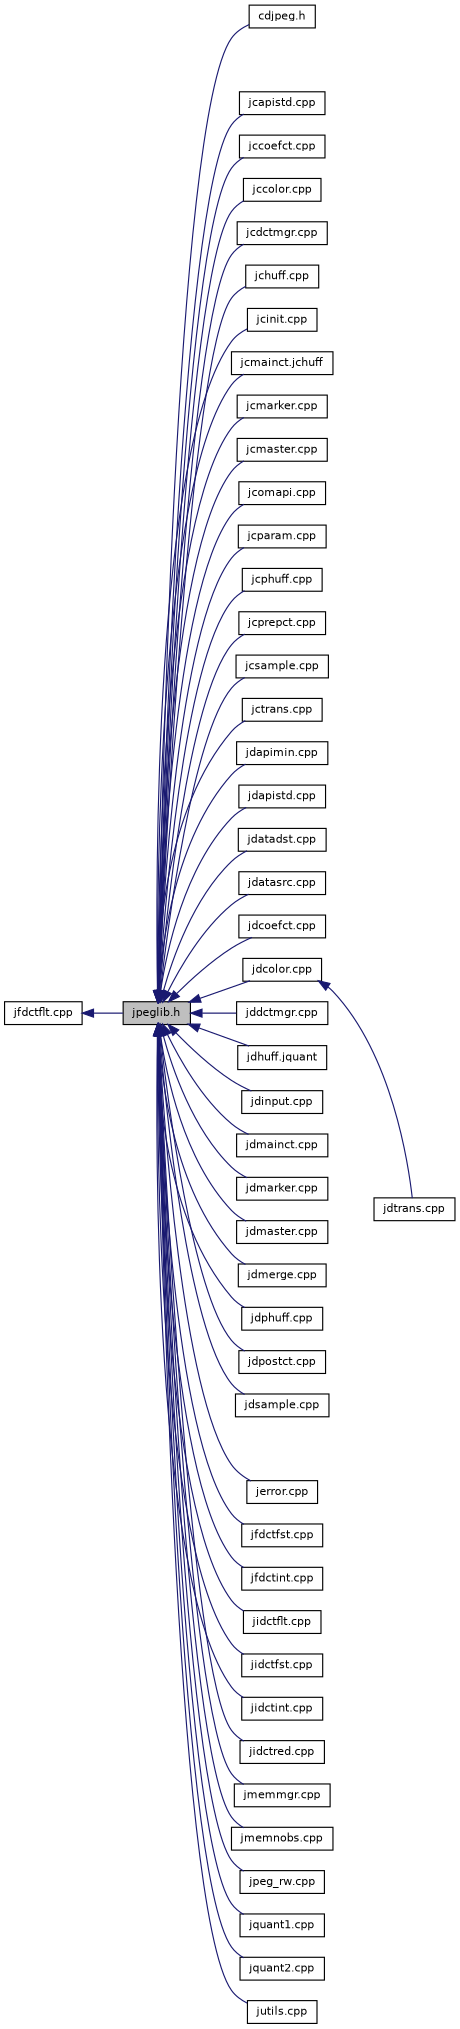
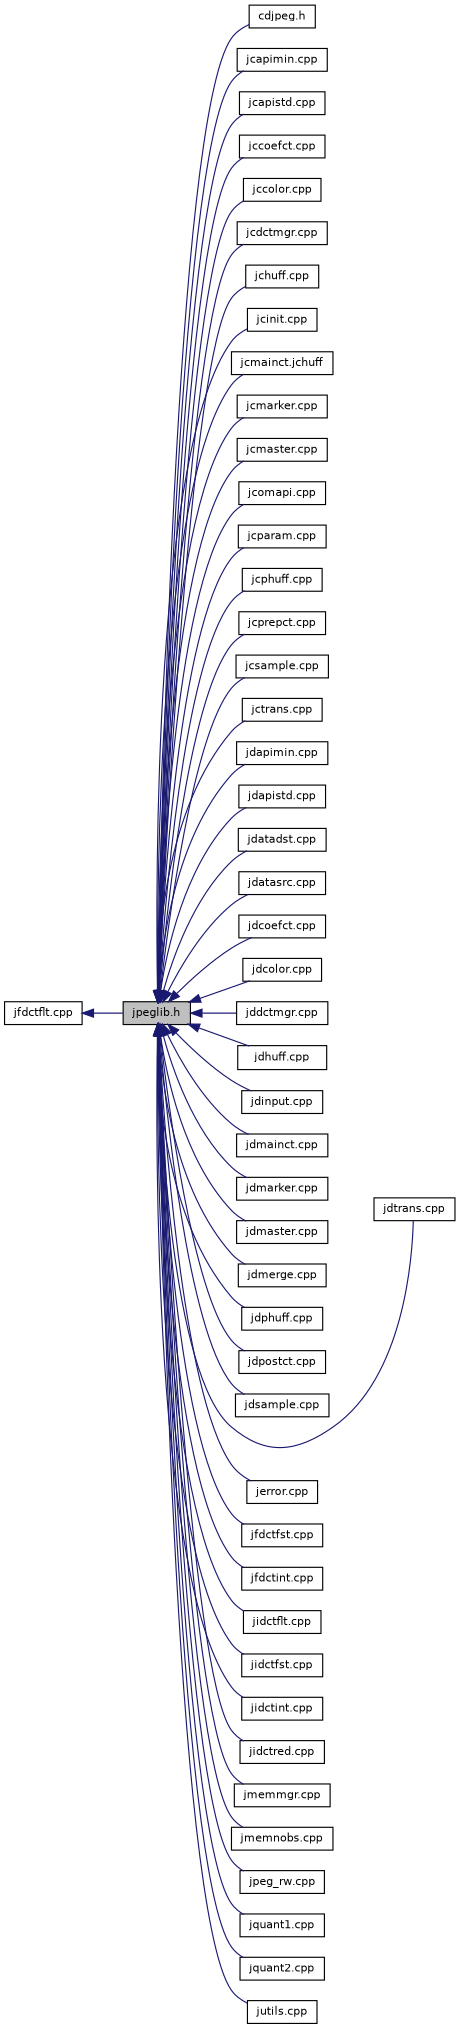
none -> (282, 60)
(282, 1058) -> (282, 1058)
(387, 1086) -> (224, 1417)
